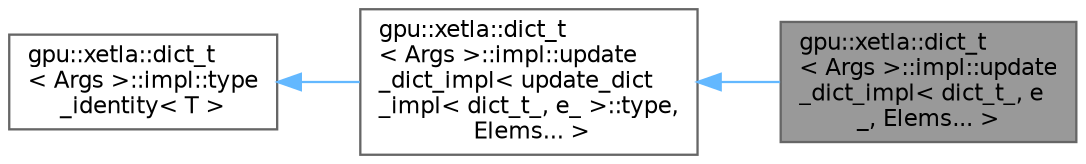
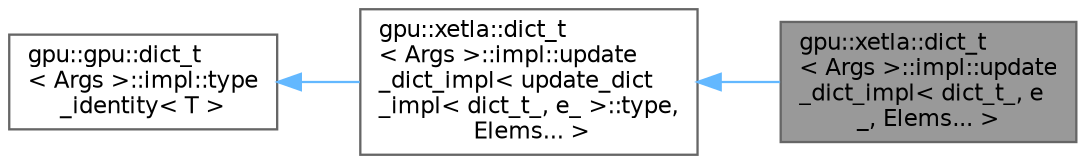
(143, 82) -> (143, 82)
